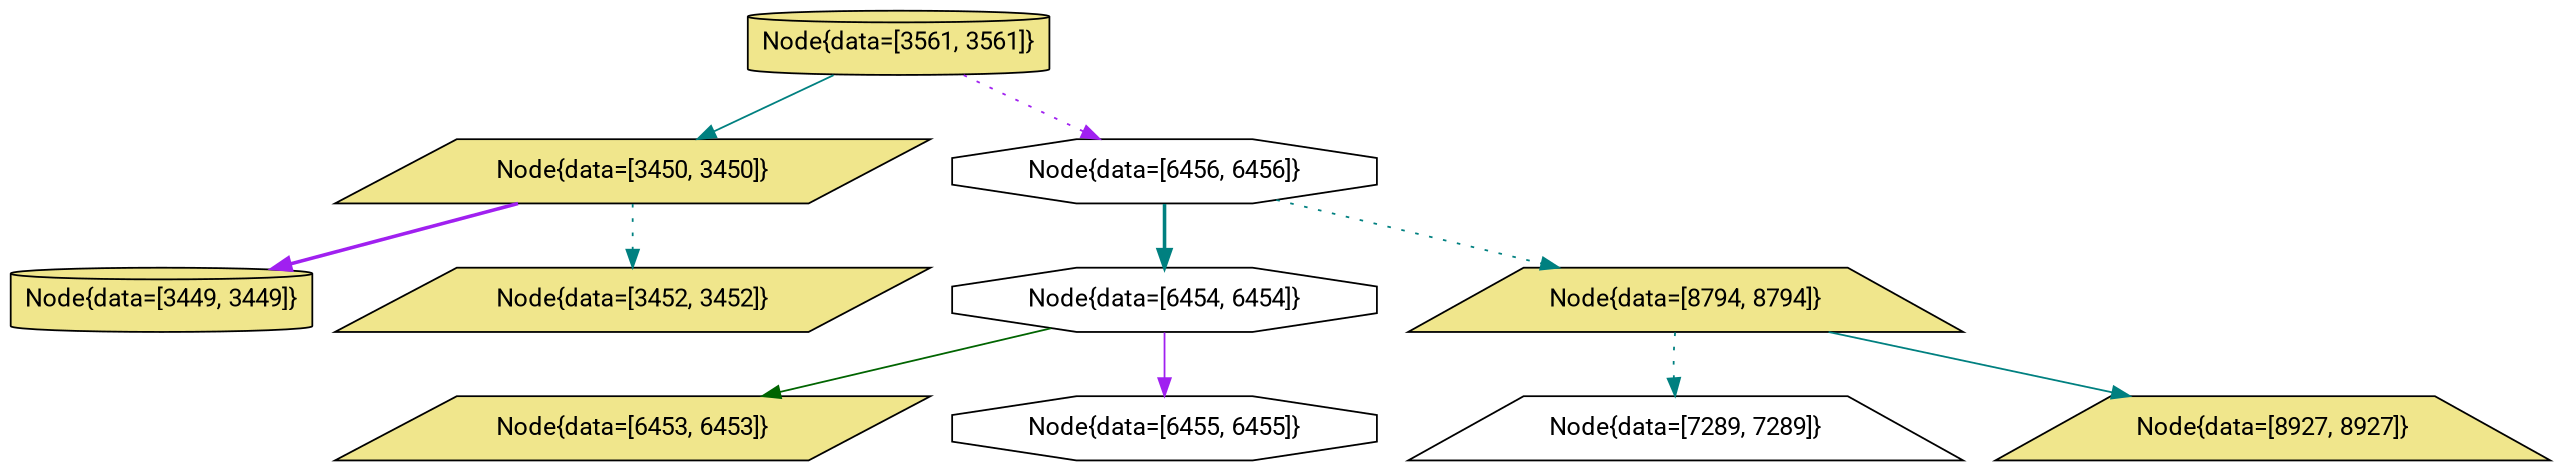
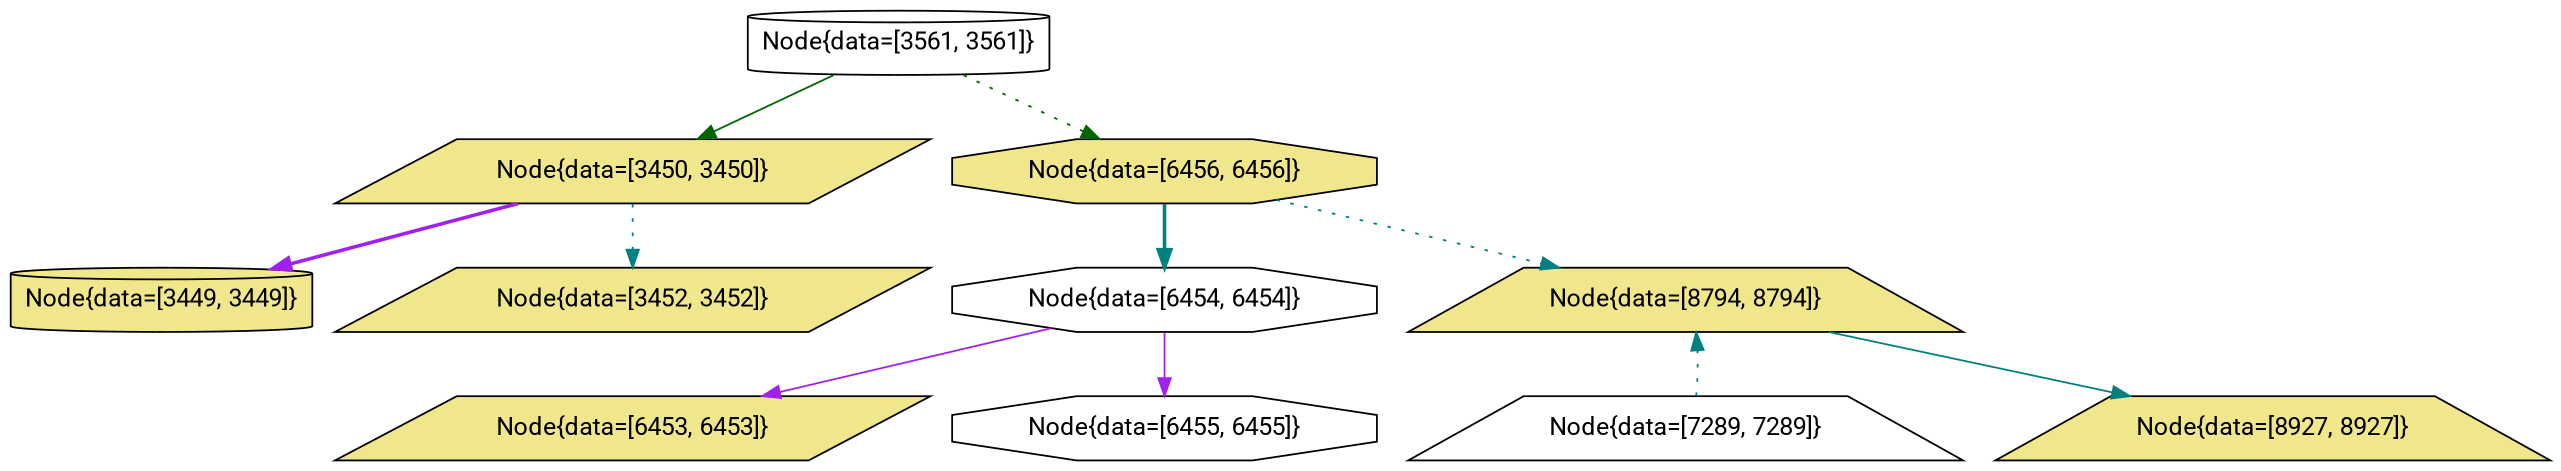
(899, 43) -> (899, 43)
(774, 103) -> (774, 103)
(1023, 103) -> (1023, 103)
(1165, 171) -> (1165, 171)
(1674, 355) -> (1698, 373)
(915, 360) -> (915, 360)
